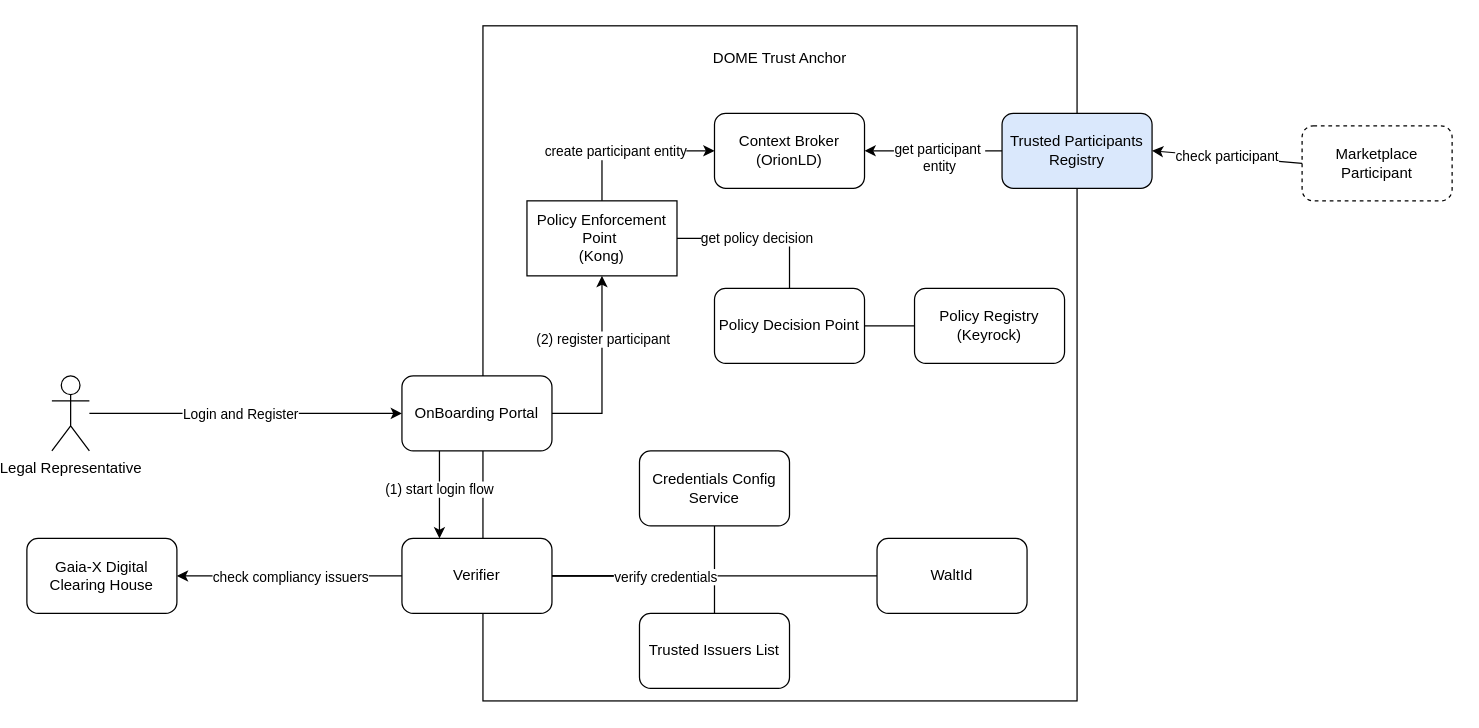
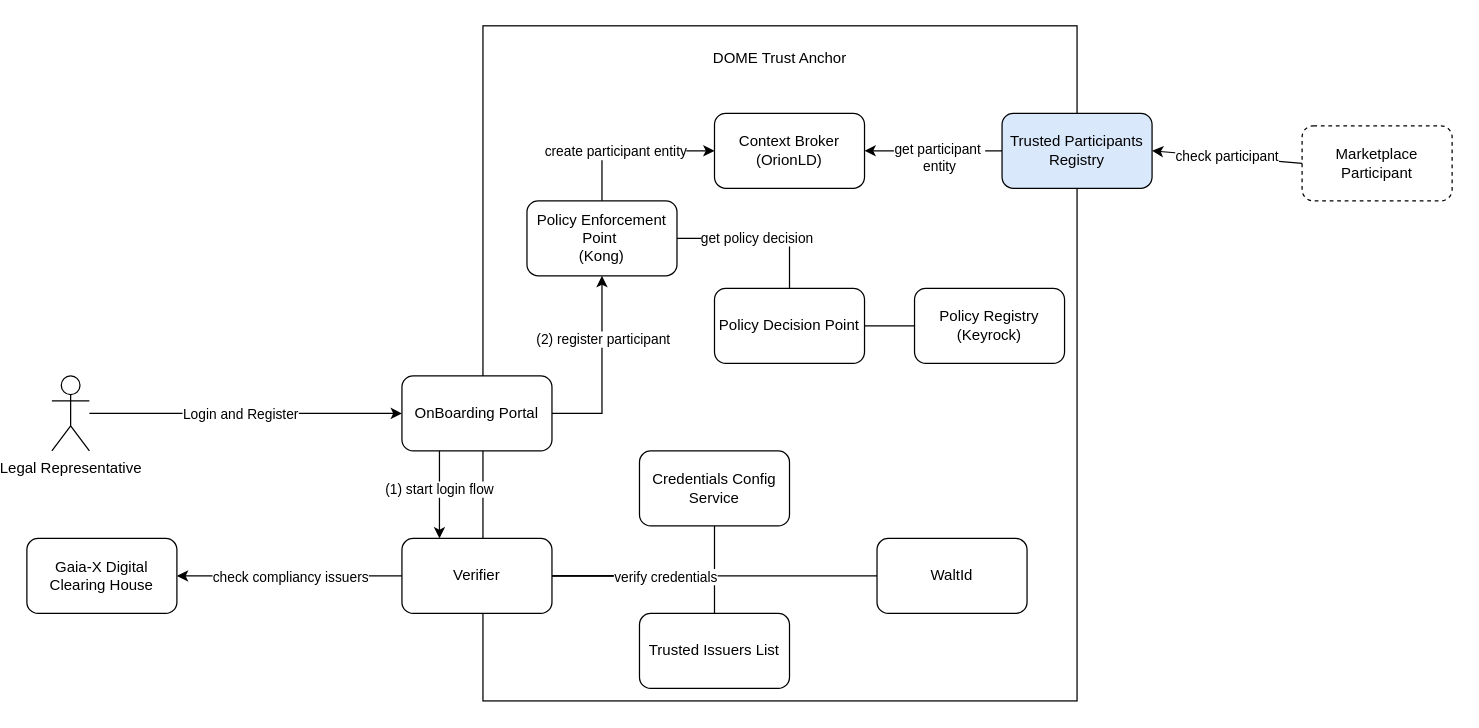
(602, 238) -> (602, 238)
